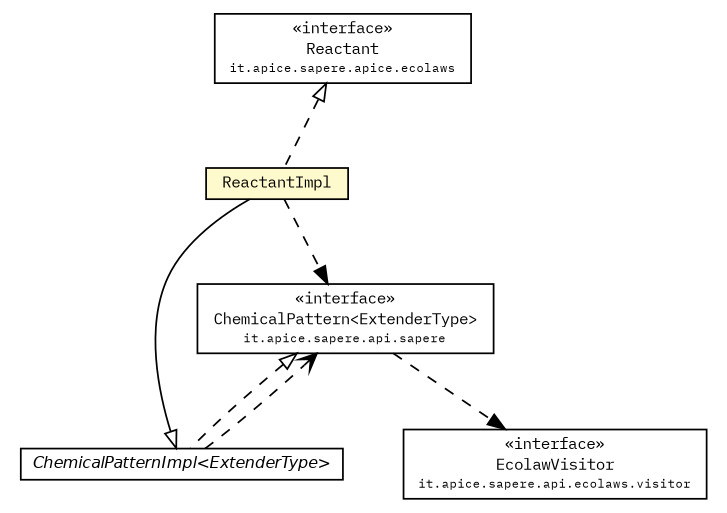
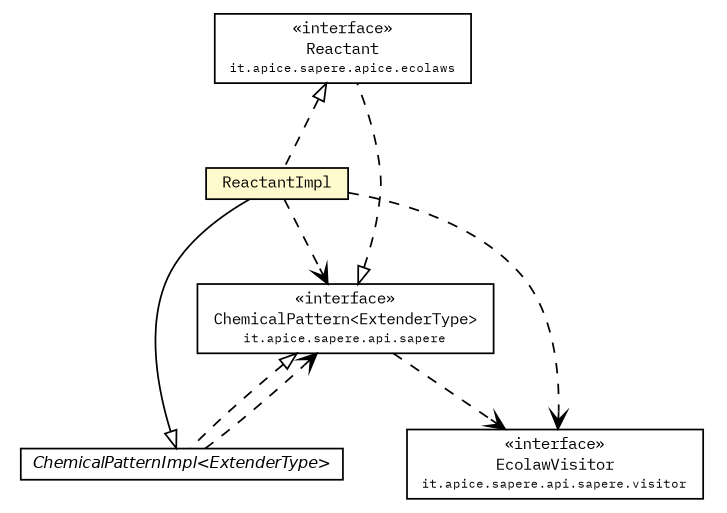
none -> (380, 175)
(302, 234) -> (302, 234)
none -> (503, 257)
(442, 386) -> (442, 386)
(555, 484) -> (555, 484)
